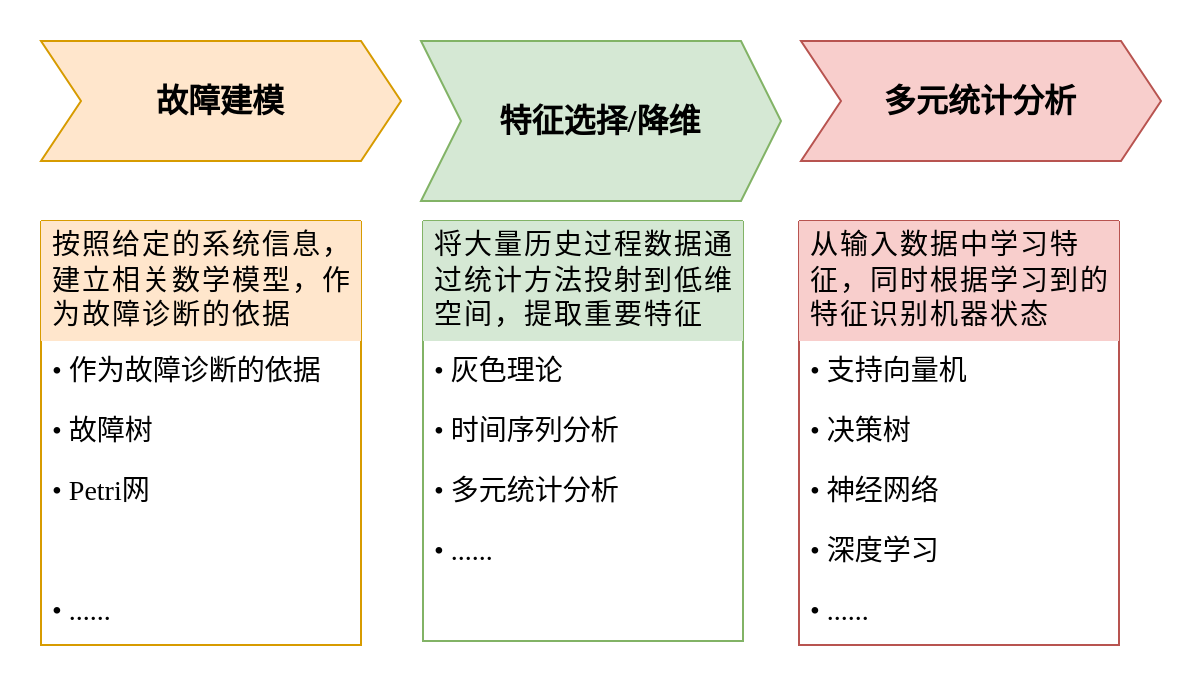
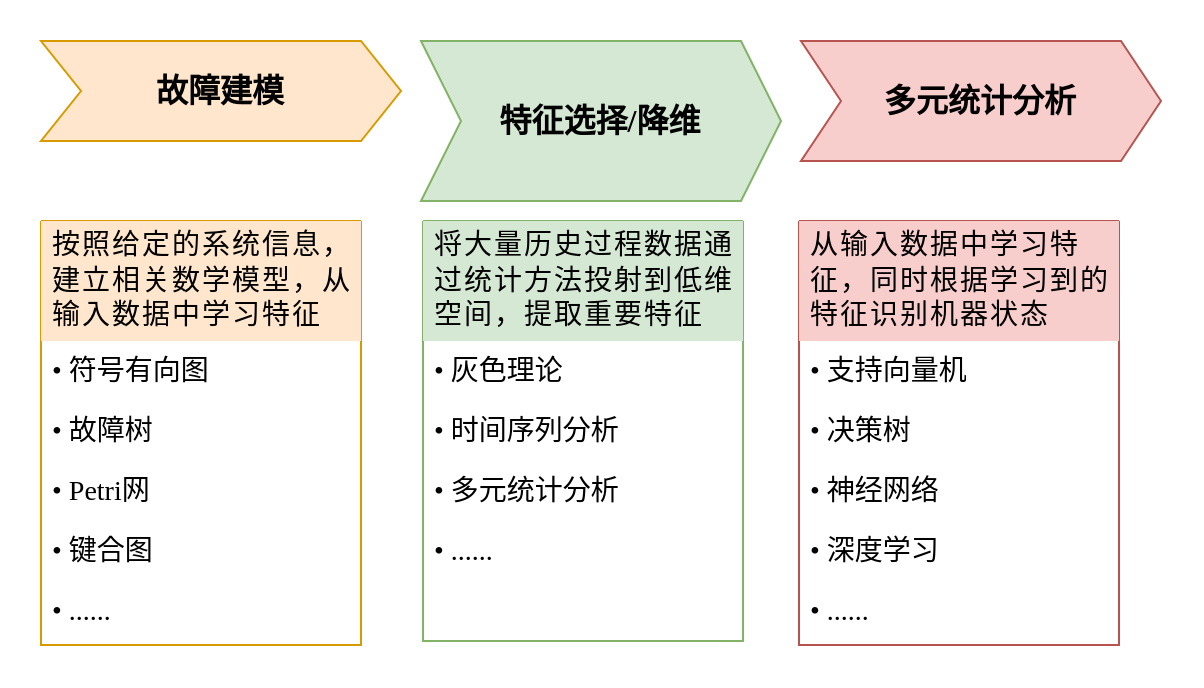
(221, 101) -> (221, 91)
(203, 281) -> (203, 281)
(191, 371) -> (135, 371)
none -> (201, 551)
